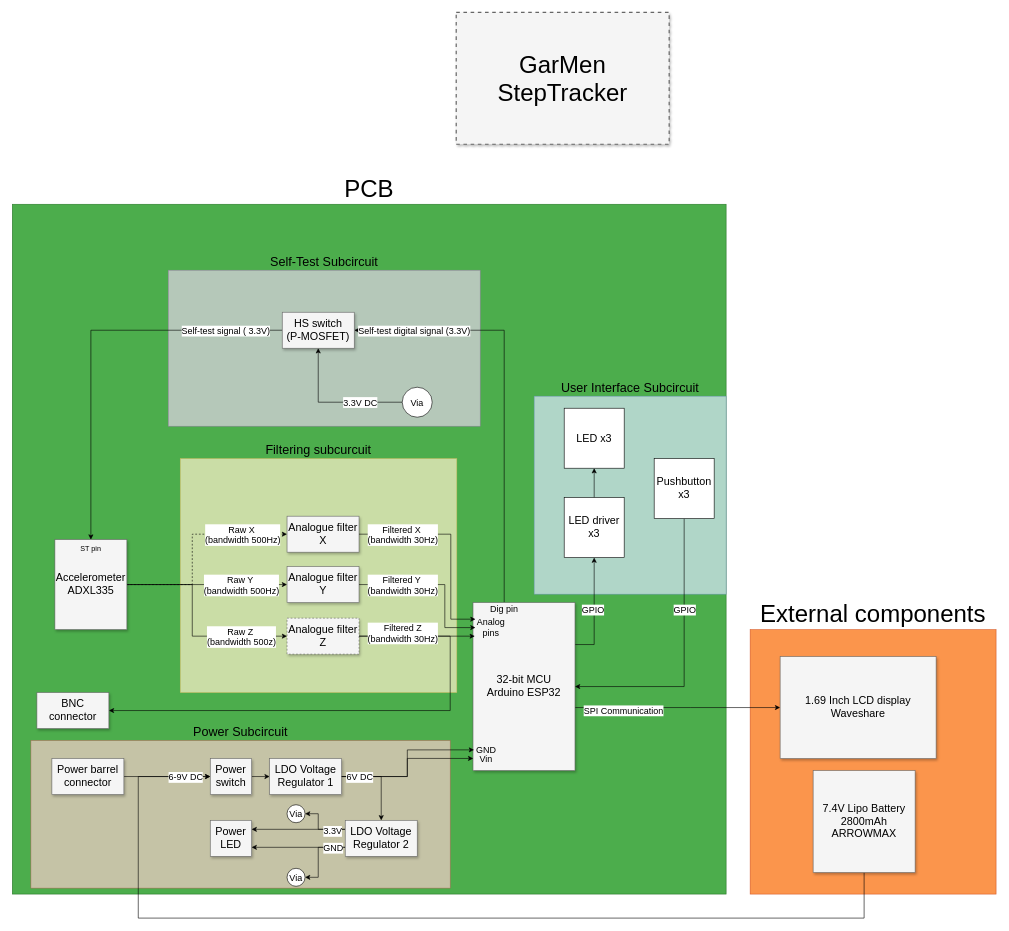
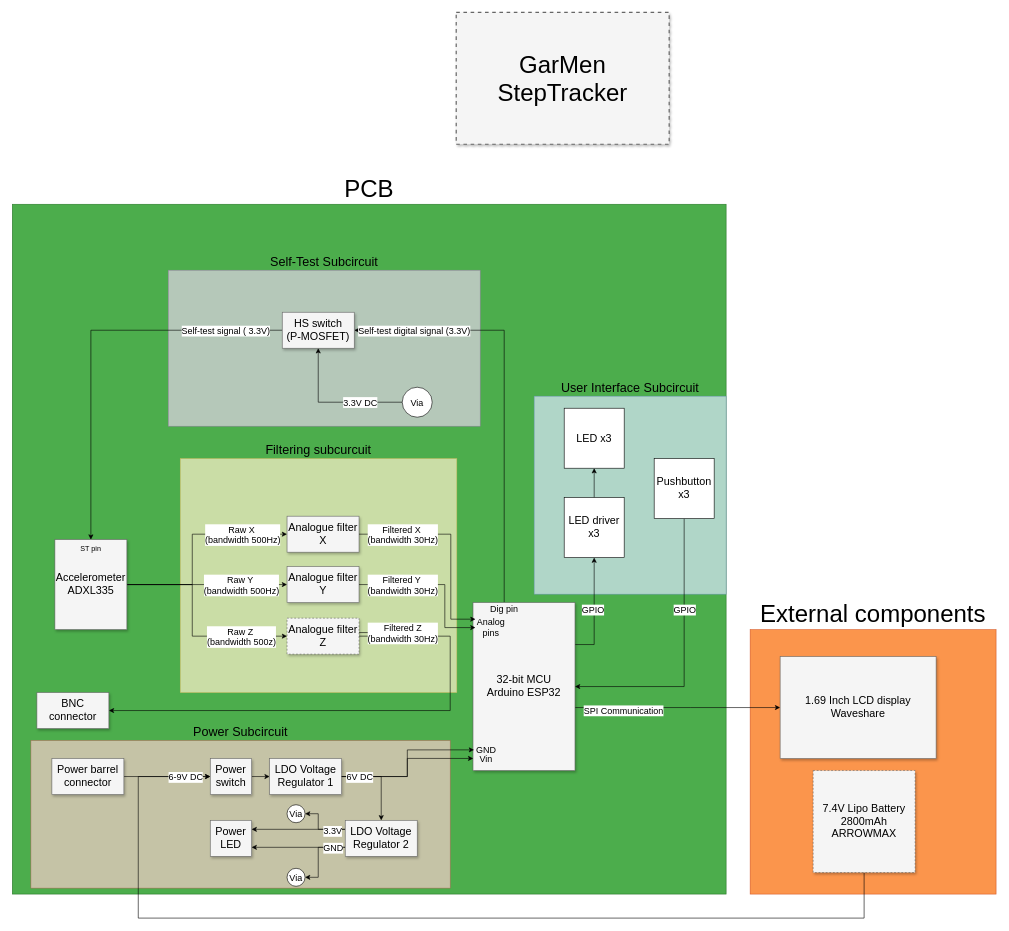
(192, 551) -> (192, 551)
(469, 636) -> (364, 633)
(864, 822) -> (864, 822)
